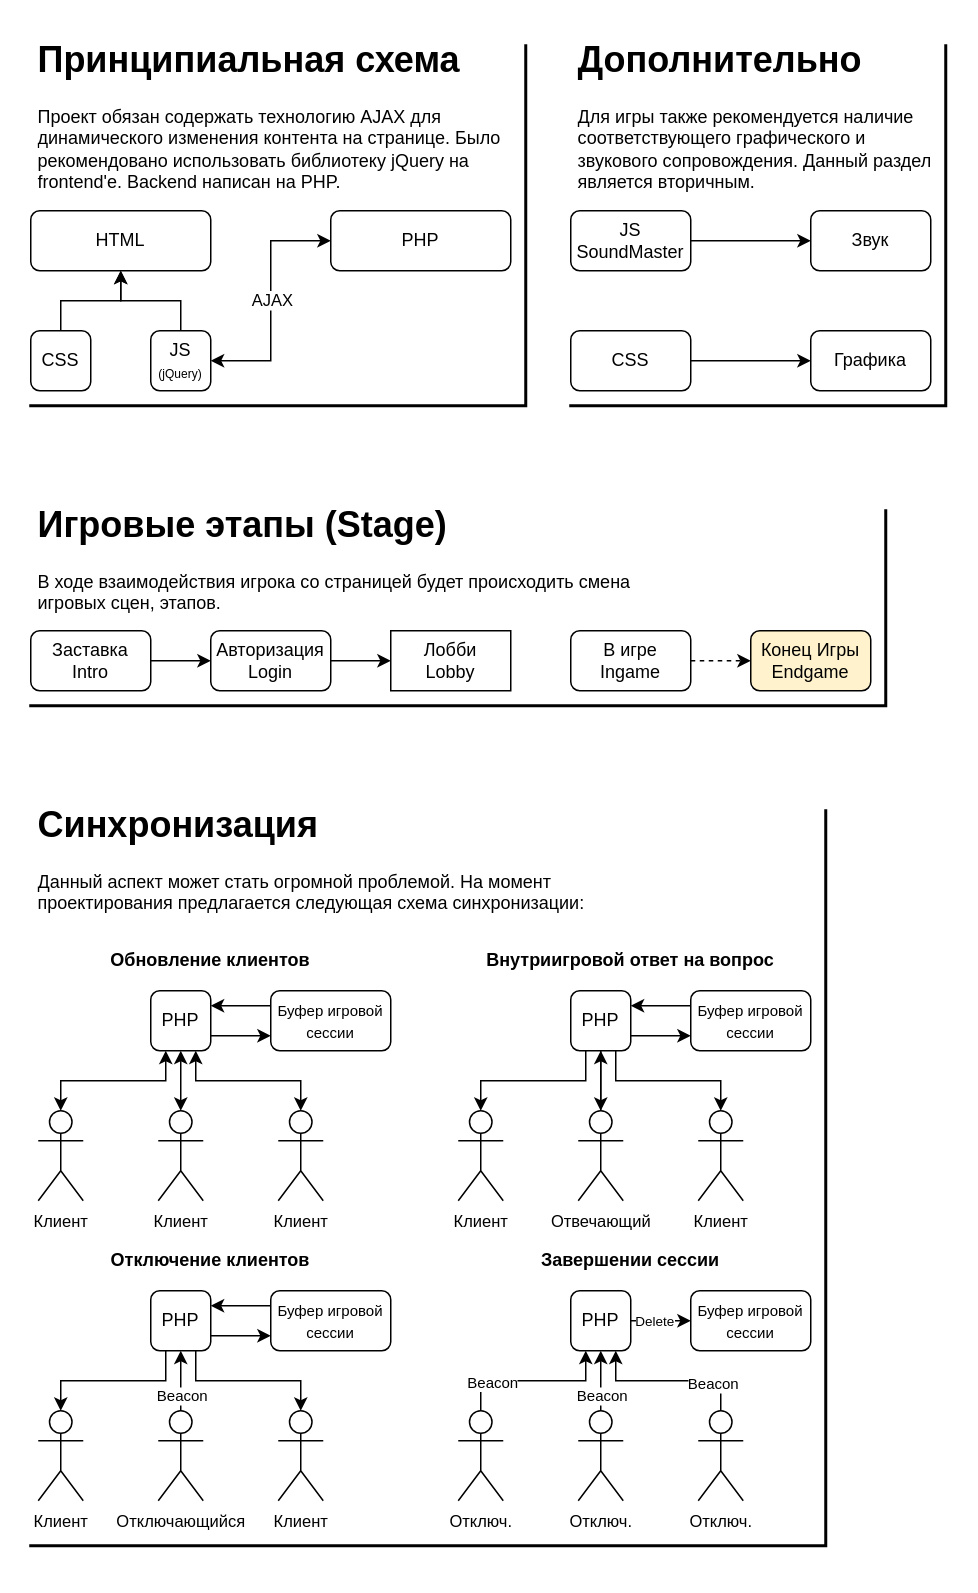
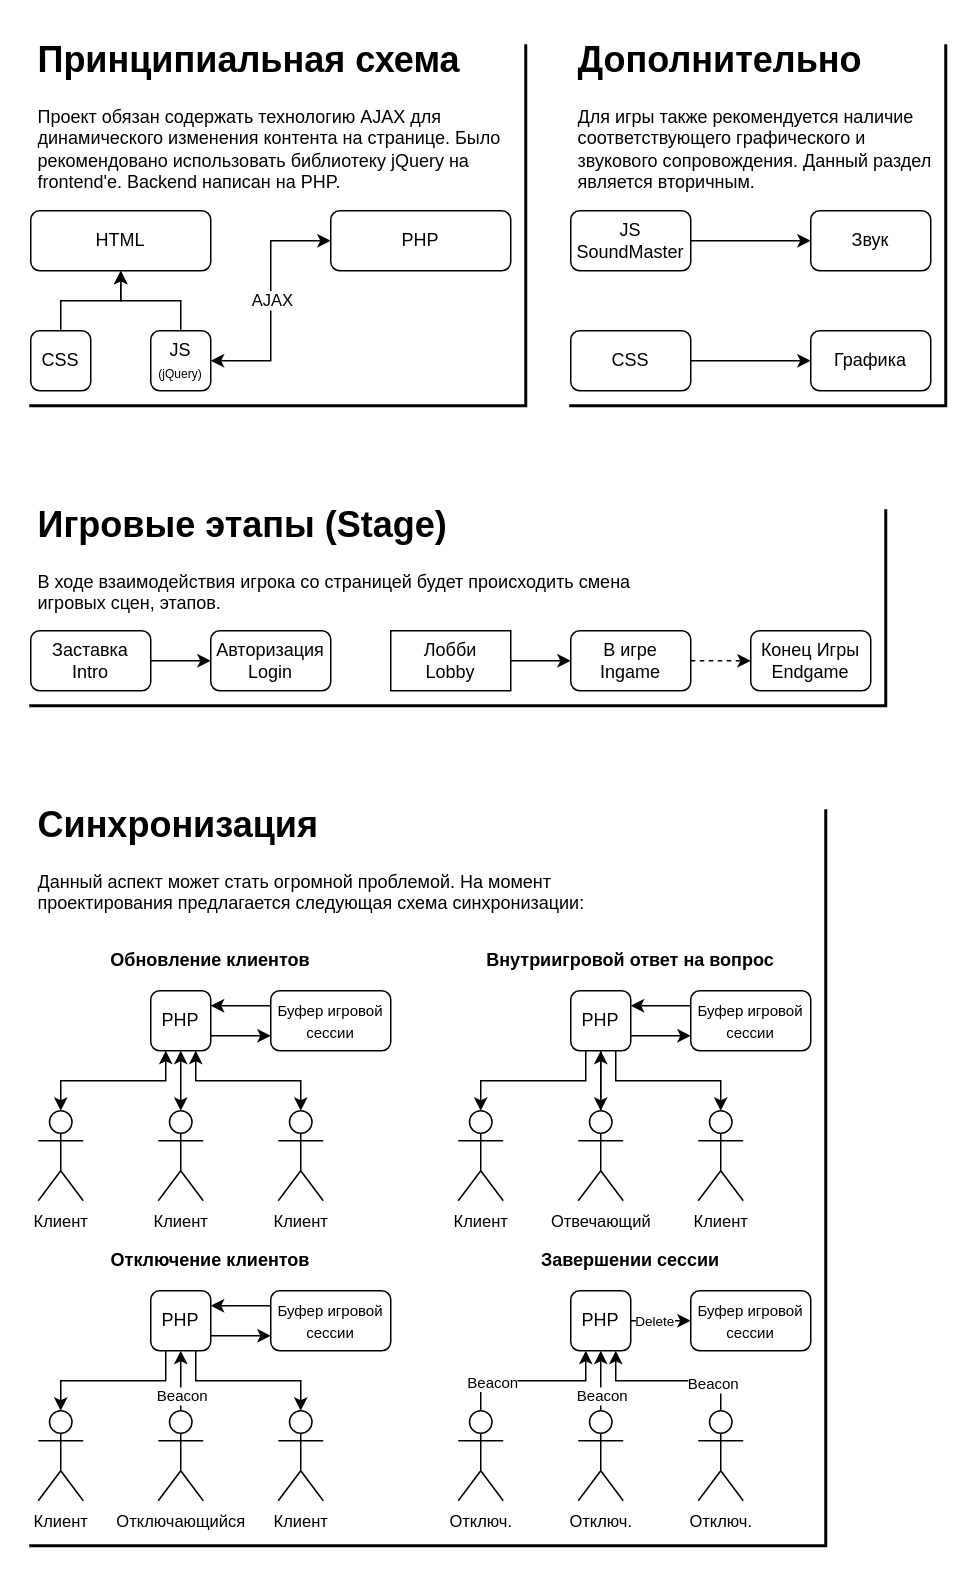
(356, 661) -> none
none -> (536, 661)
(811, 661) -> (811, 661)
